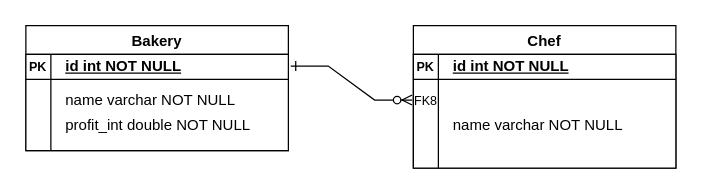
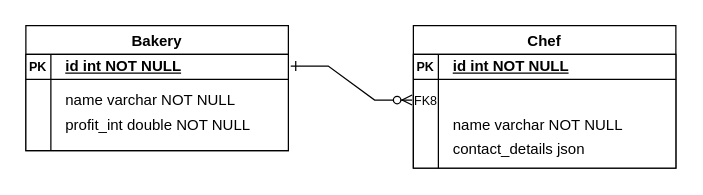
none -> (563, 149)
